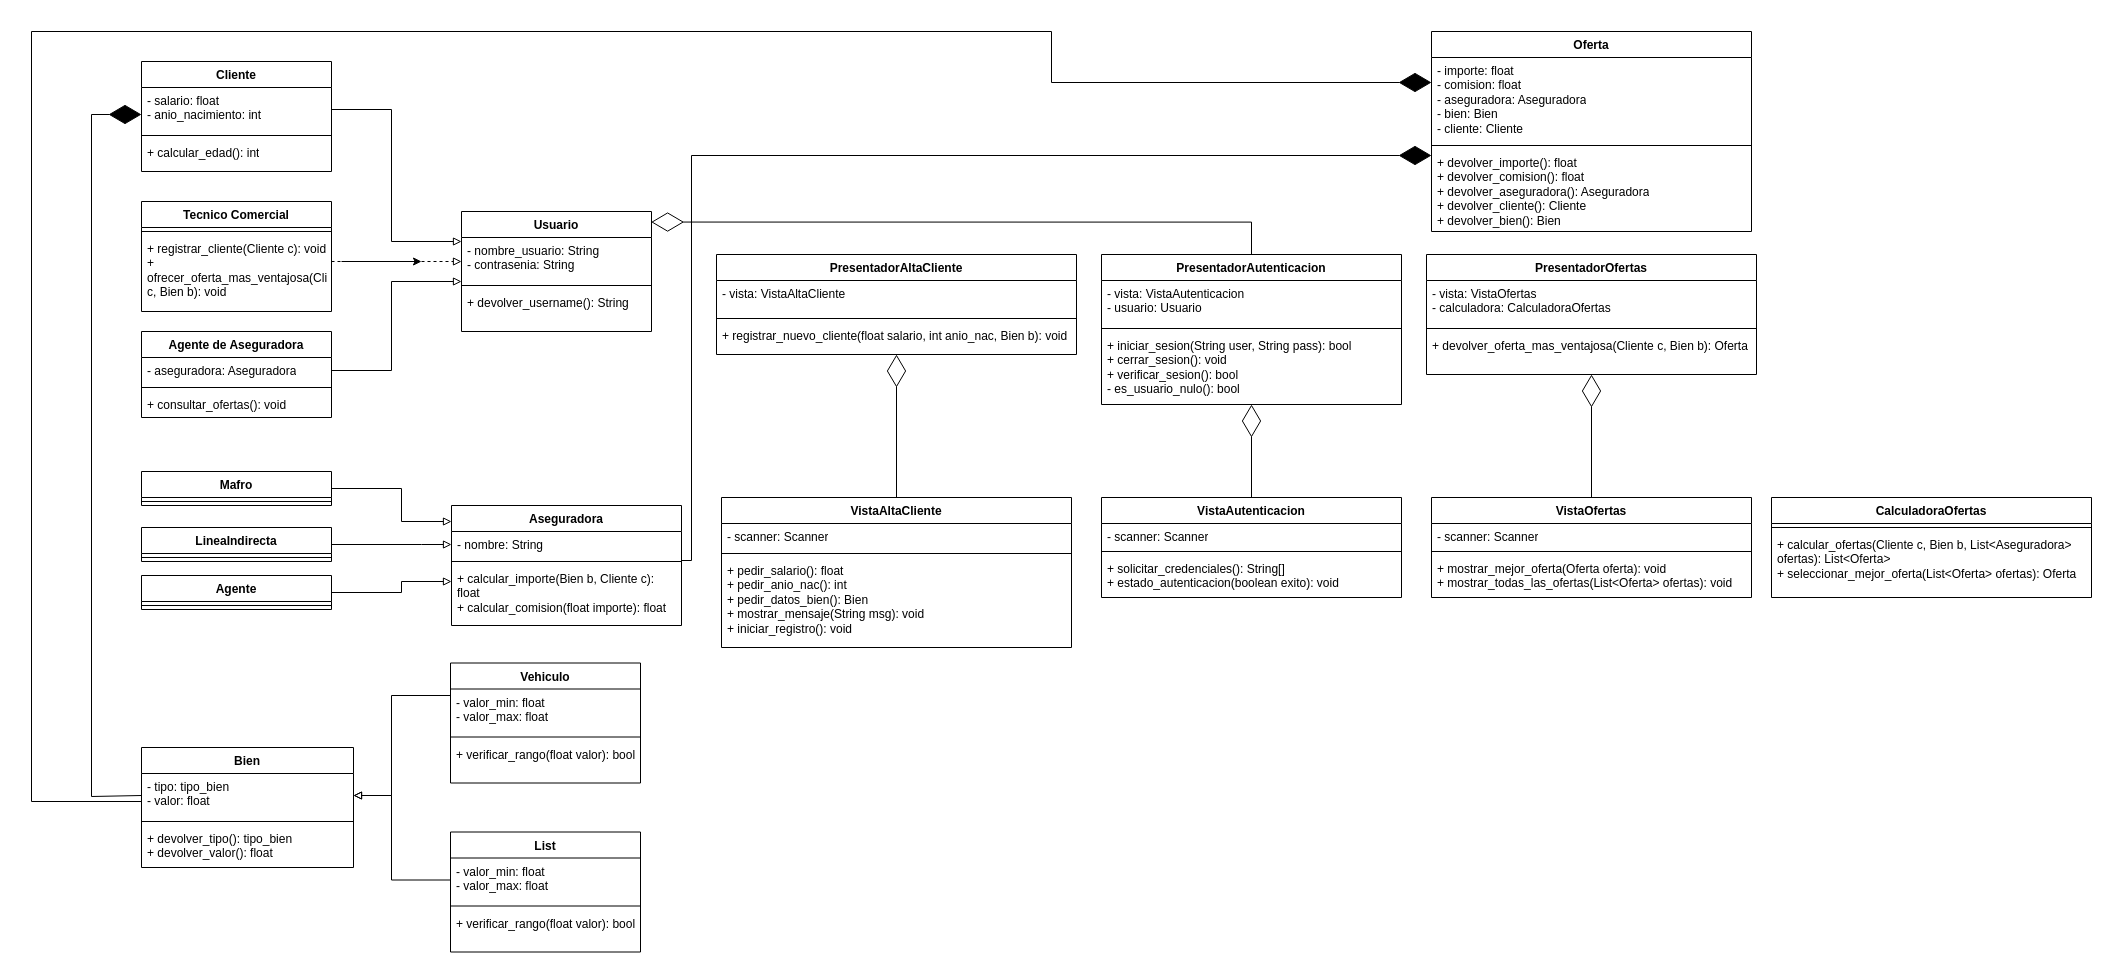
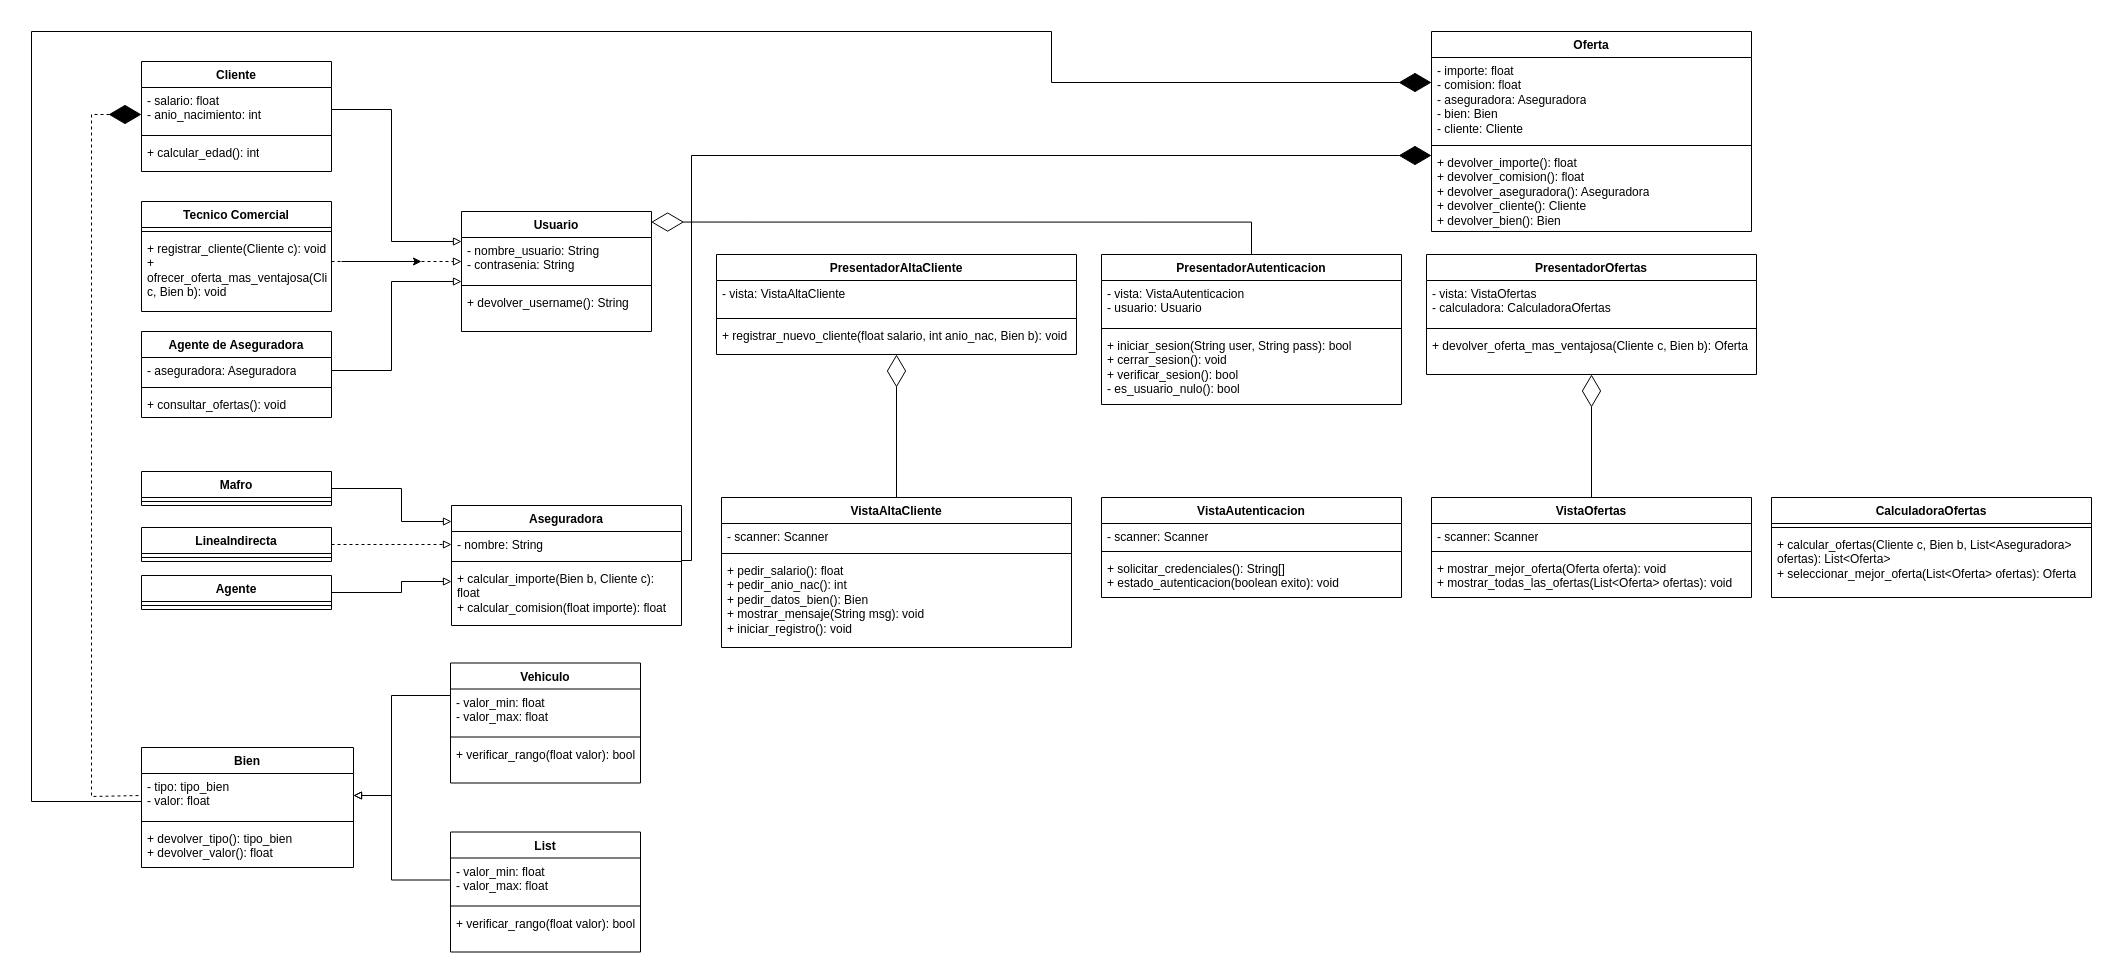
(1252, 466) -> none
(92, 471) -> (92, 471)
(386, 545) -> (386, 545)
